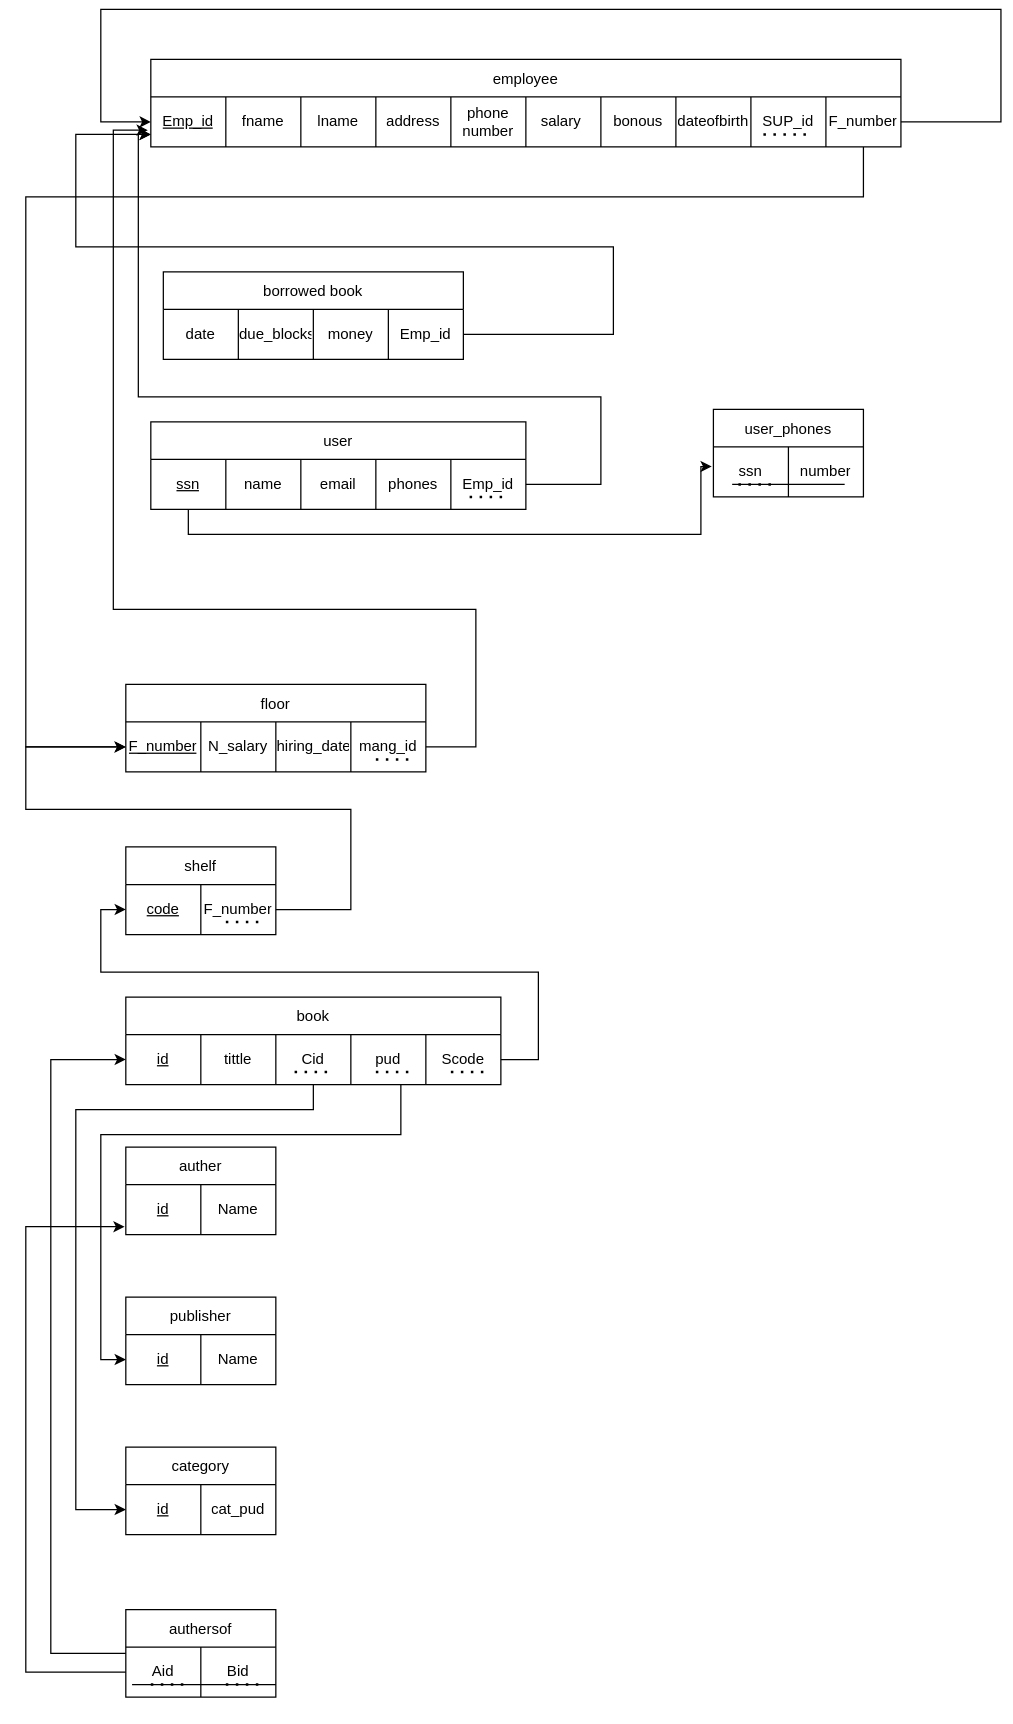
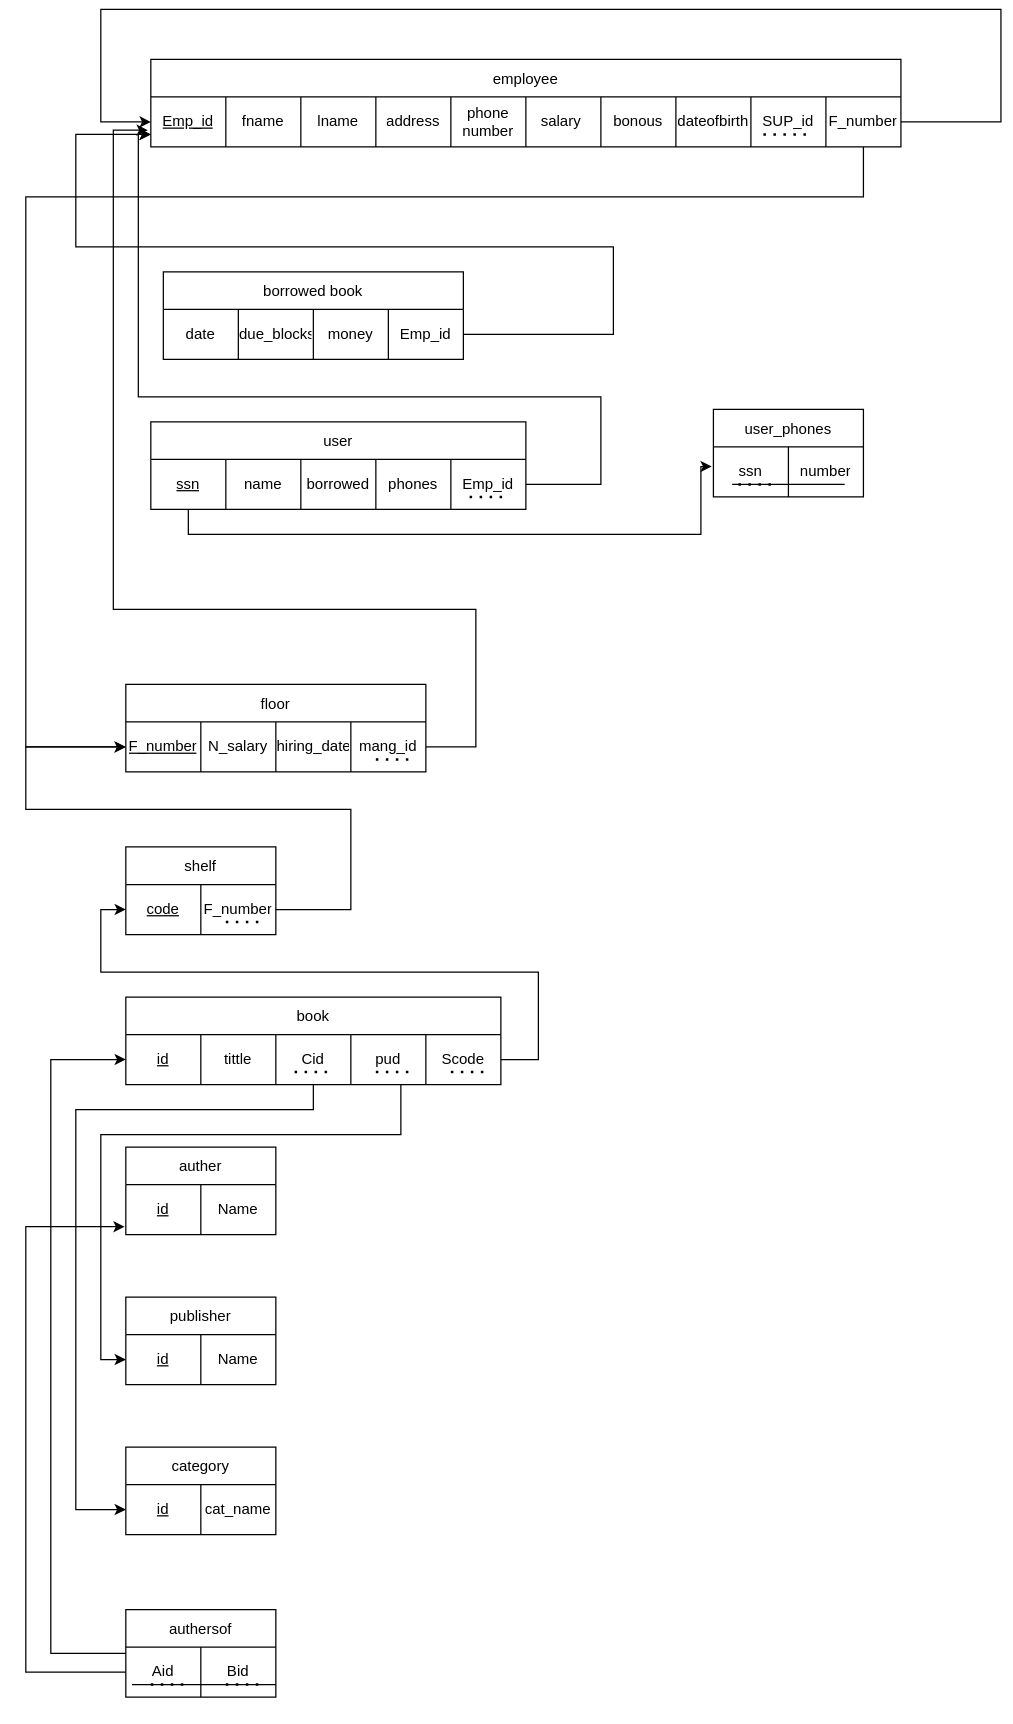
(338, 484) -> (338, 484)
(238, 1509) -> (238, 1509)
